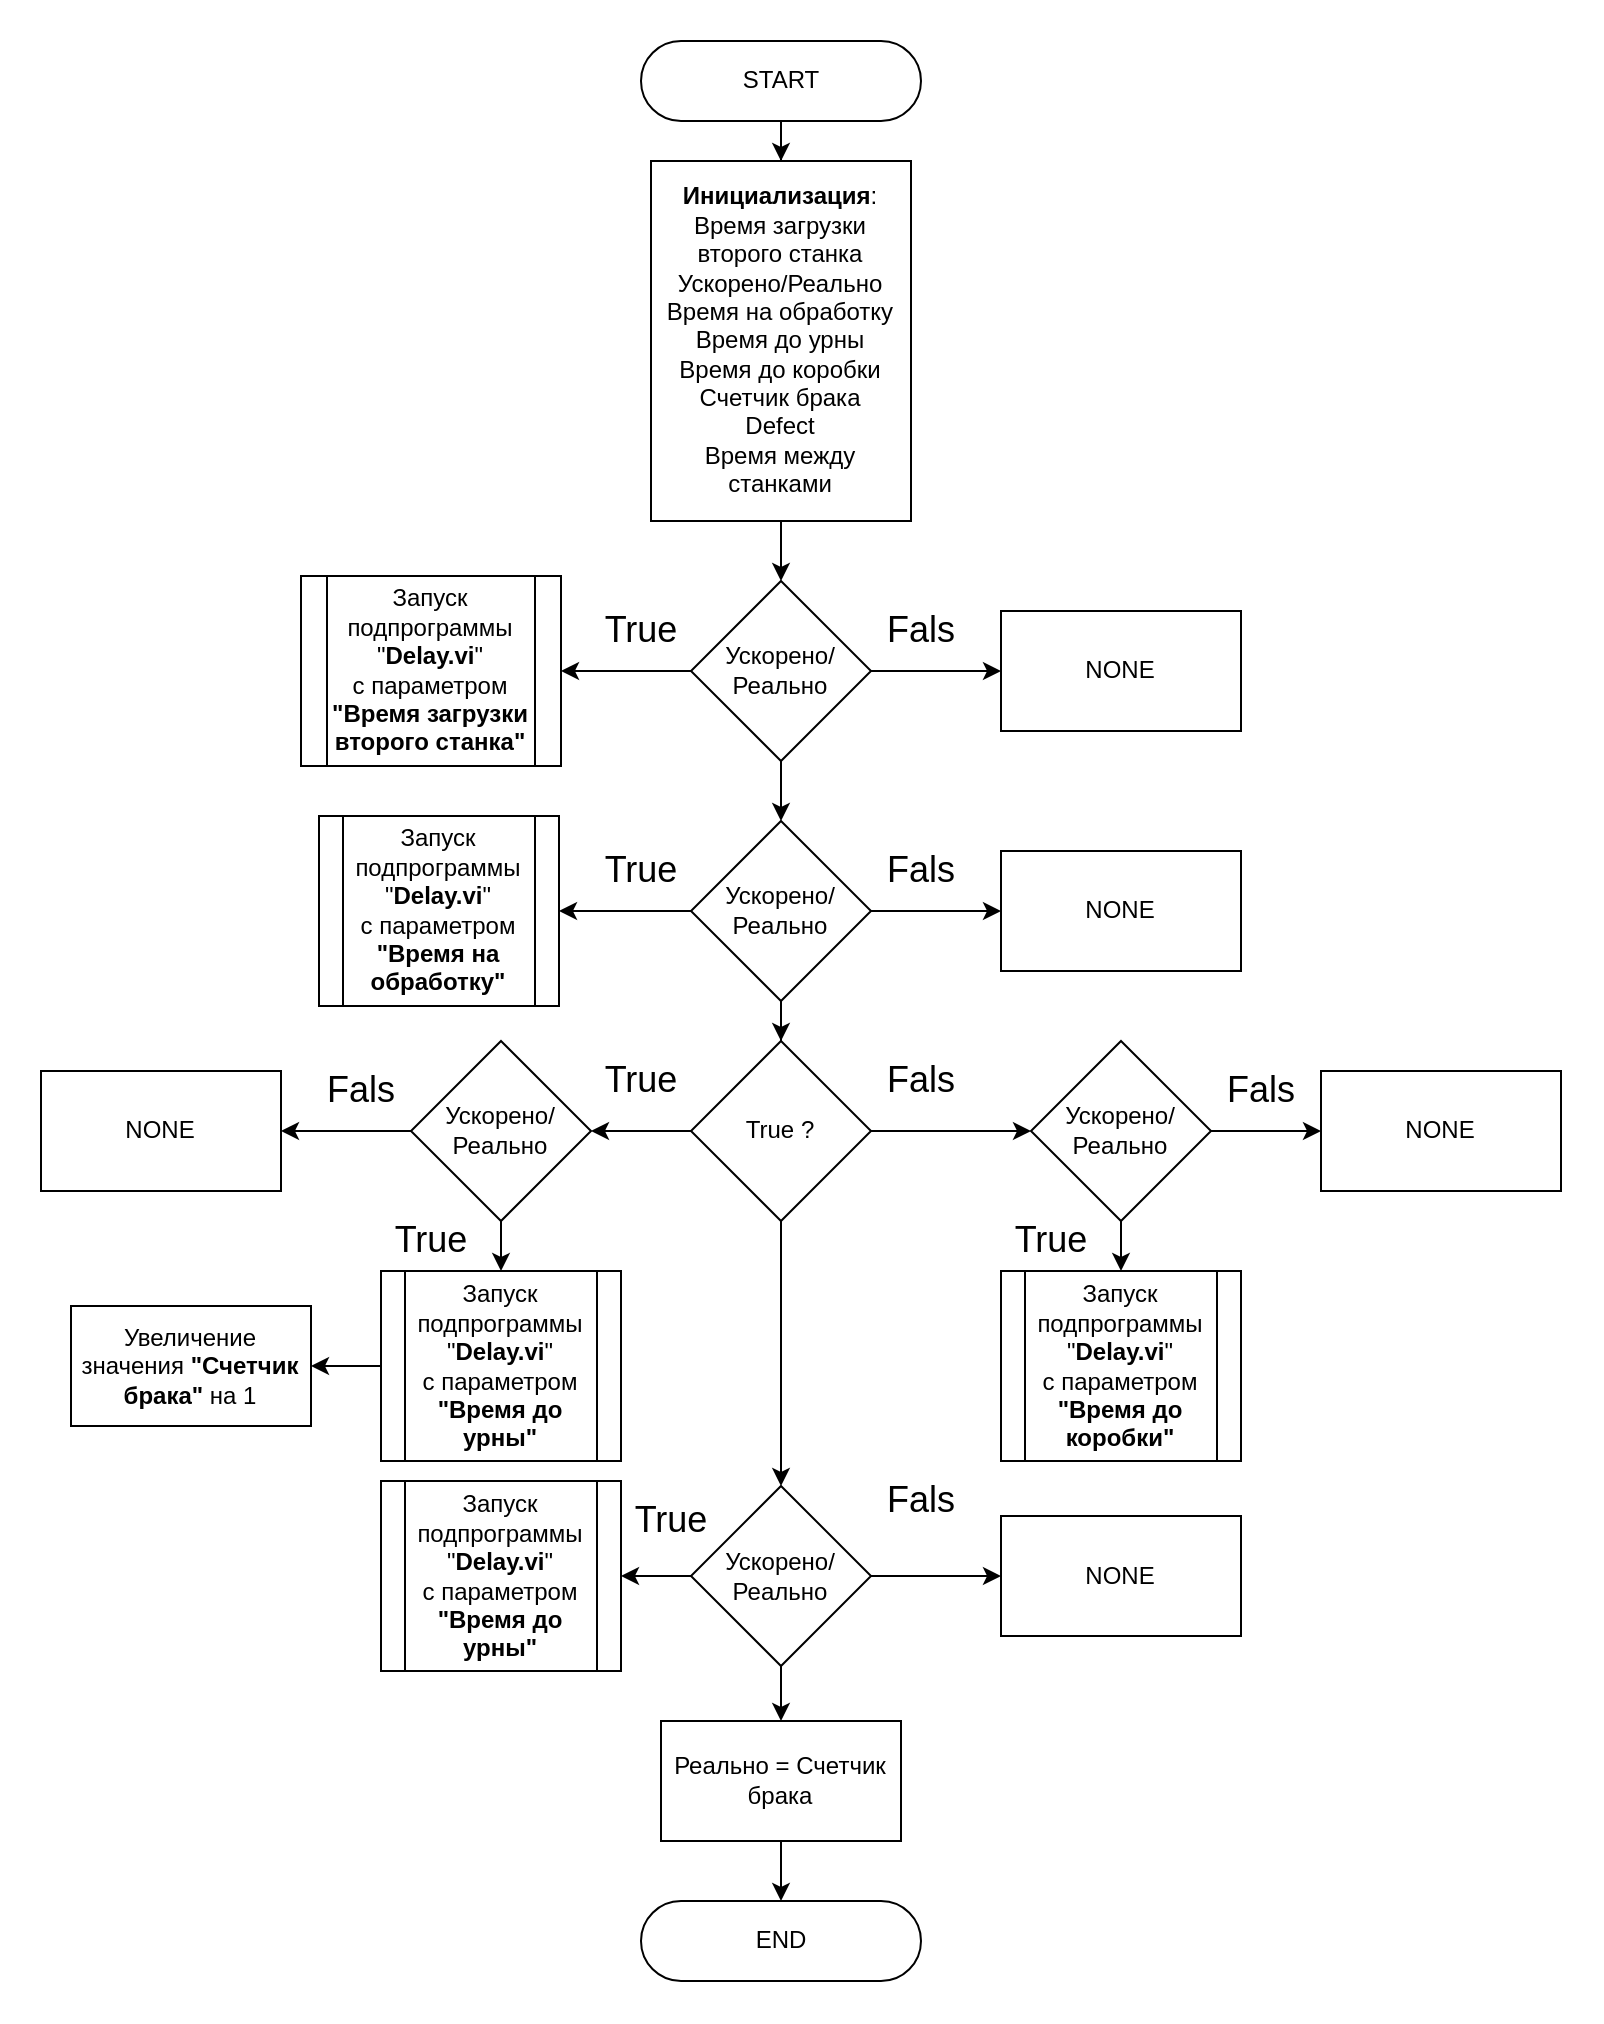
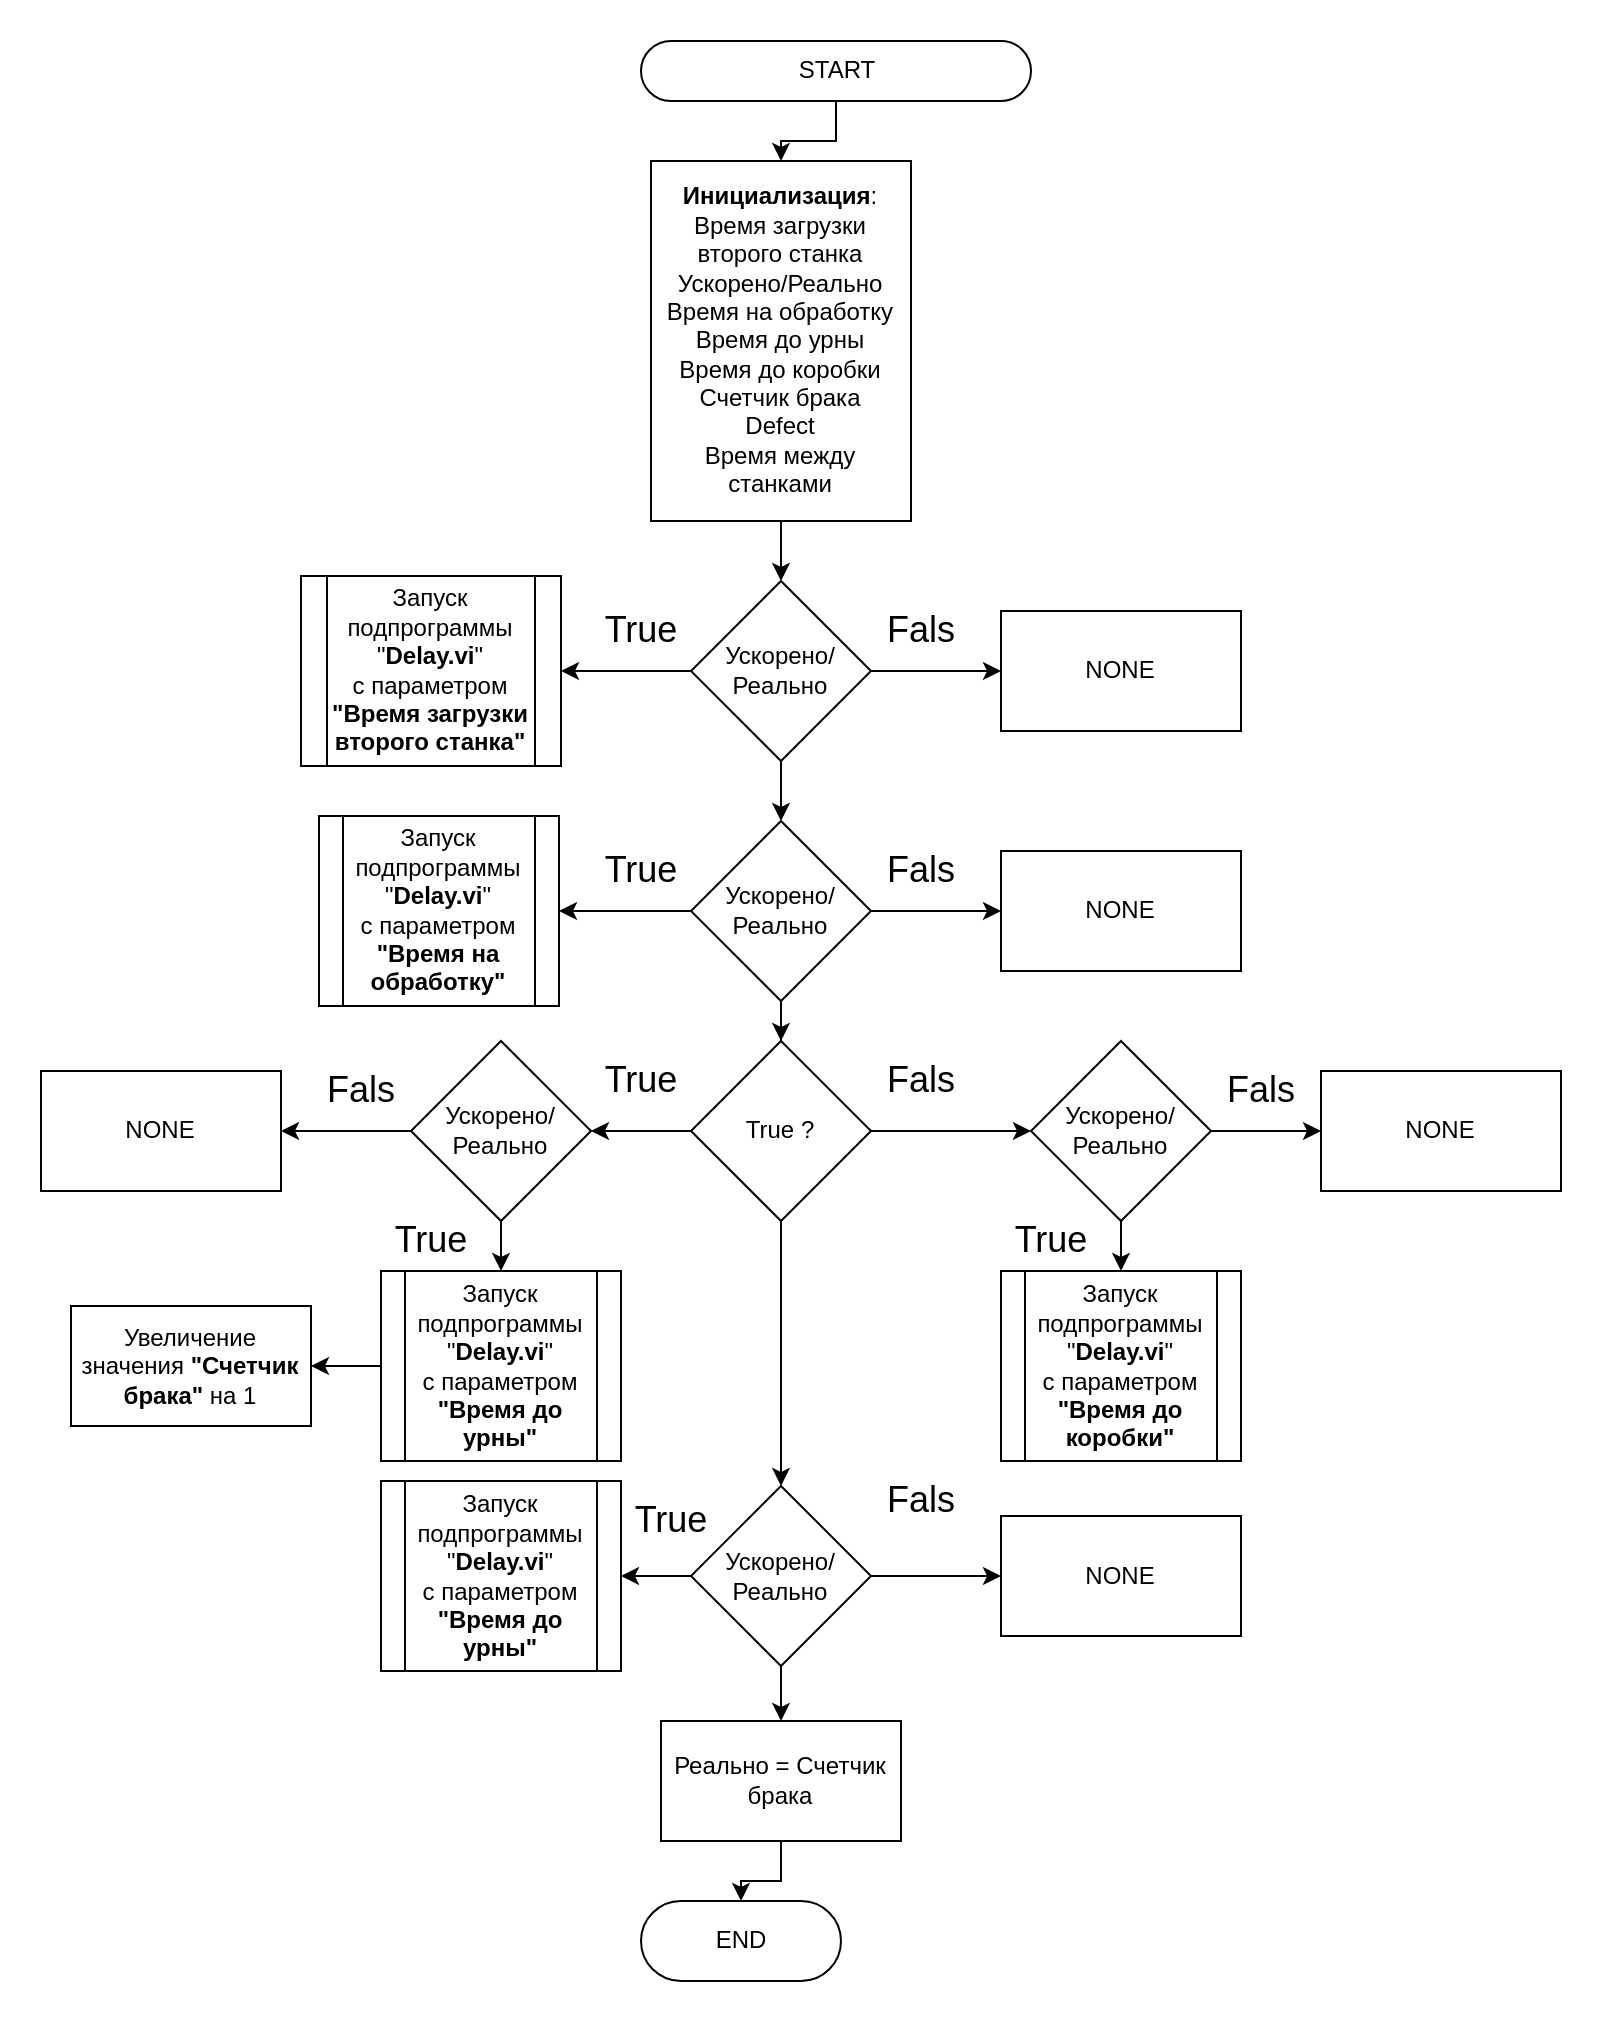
(781, 81) -> (836, 71)
(781, 1941) -> (741, 1941)
